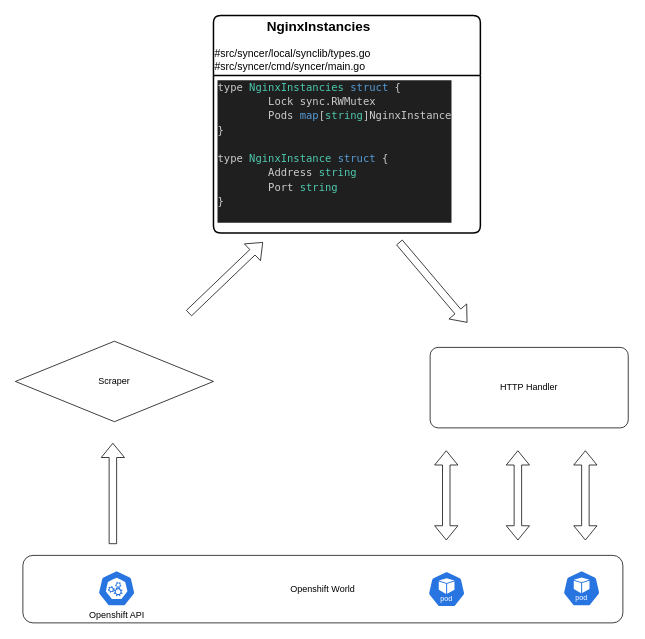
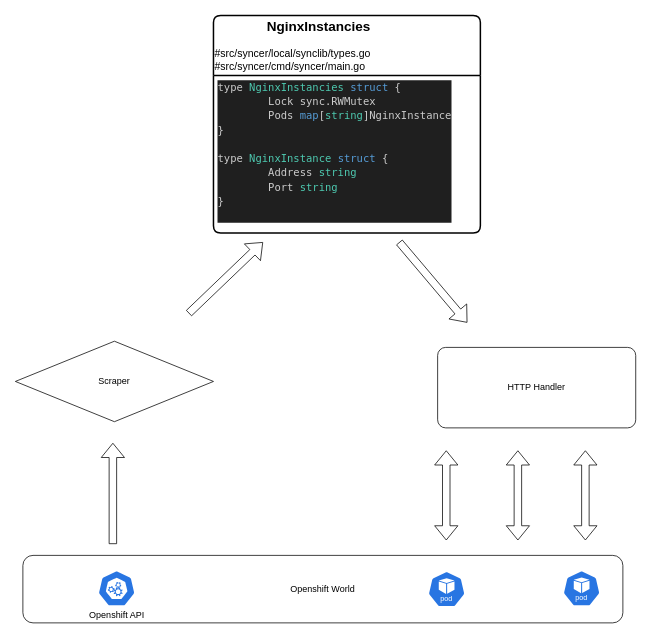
(529, 388) -> (537, 388)
